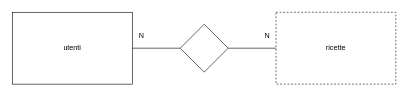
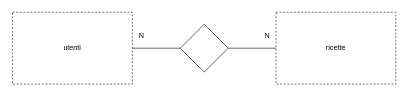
(72, 48) -> (72, 48)
